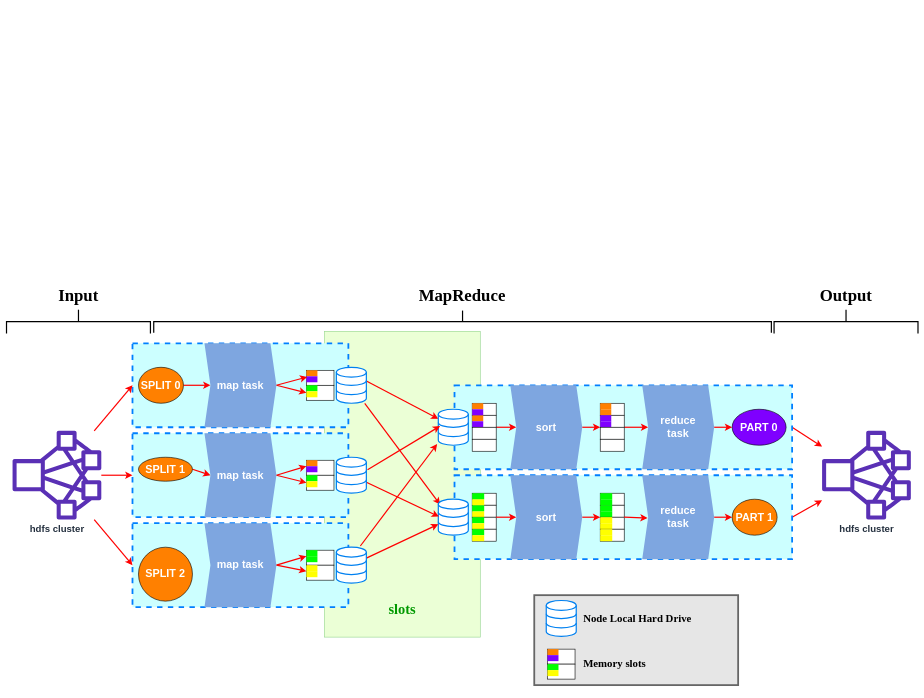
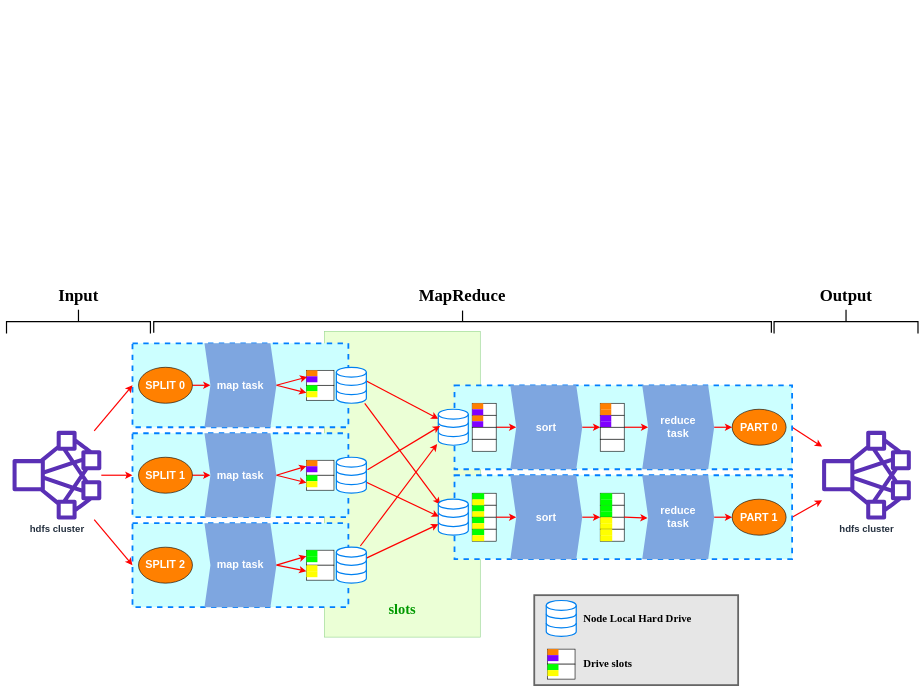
(161, 386) -> (165, 386)
(759, 428) -> (759, 428)
(165, 470) -> (165, 476)
(755, 518) -> (759, 518)
(165, 575) -> (165, 566)
(617, 665) -> (613, 665)
